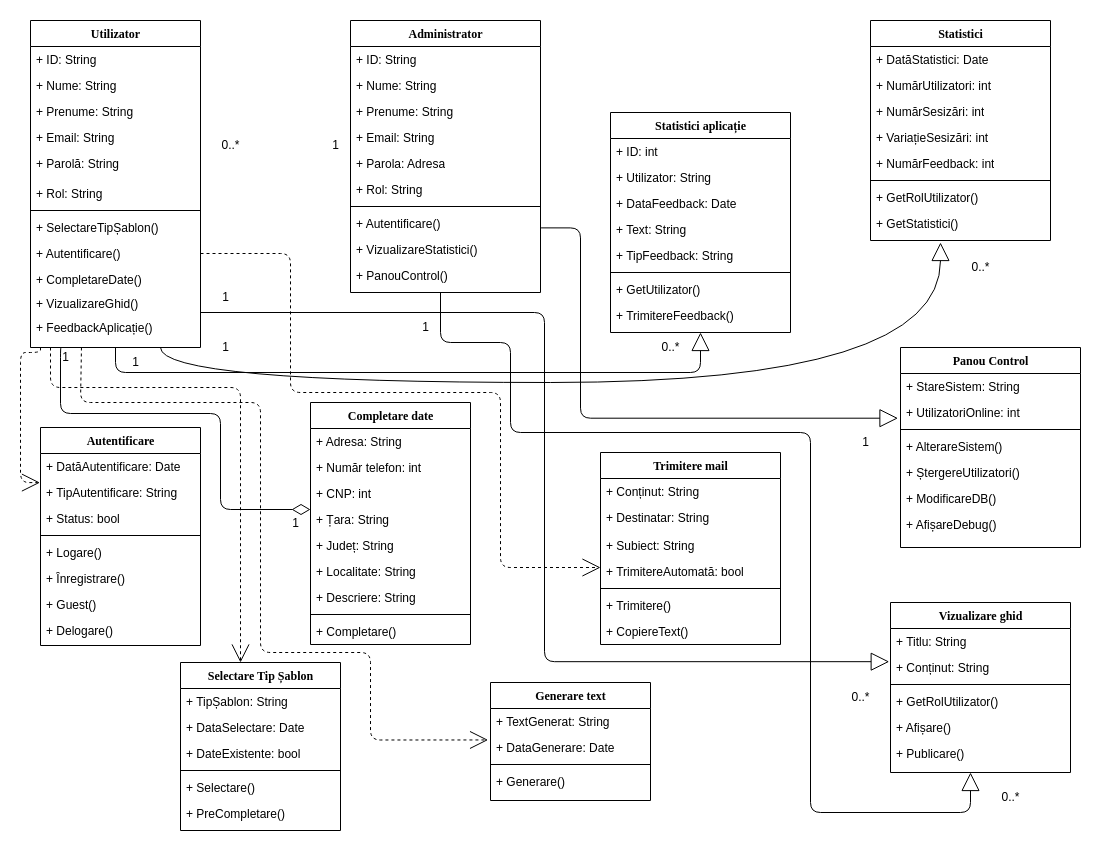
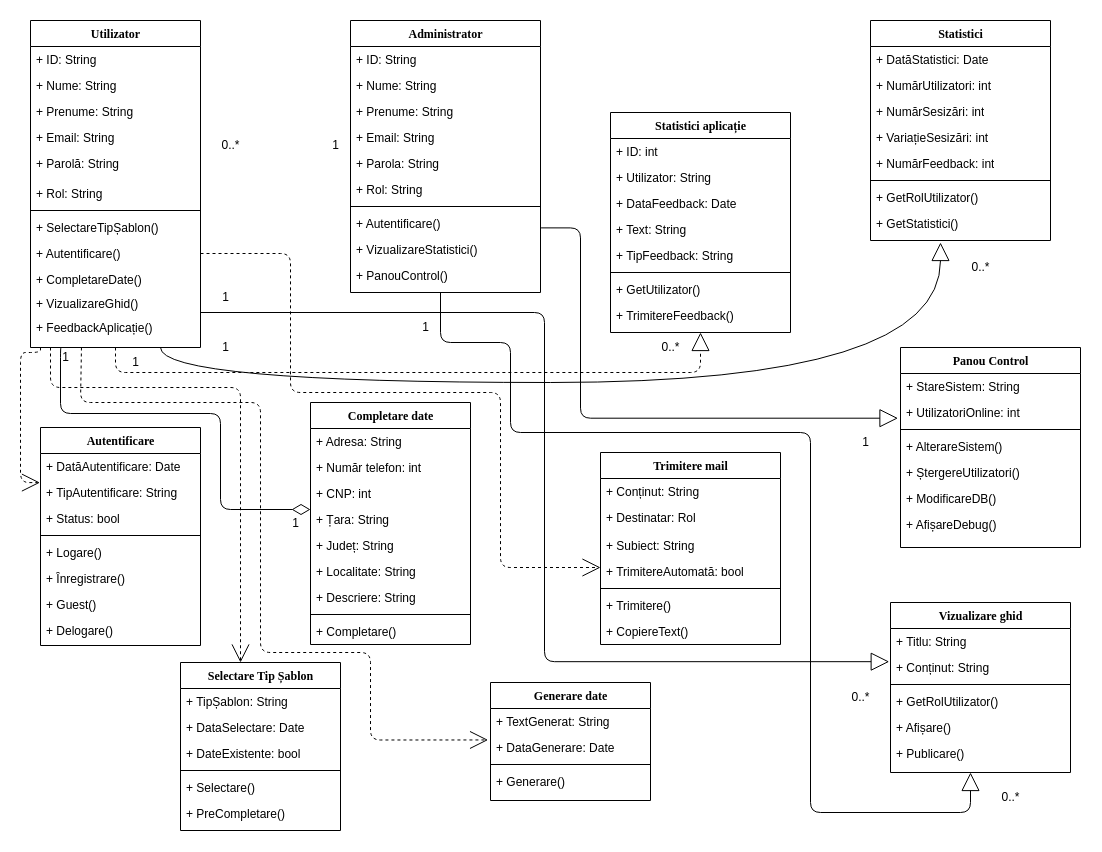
(404, 165) -> (402, 165)
(486, 373) -> (486, 373)
(666, 519) -> (656, 519)
(571, 697) -> (571, 697)
